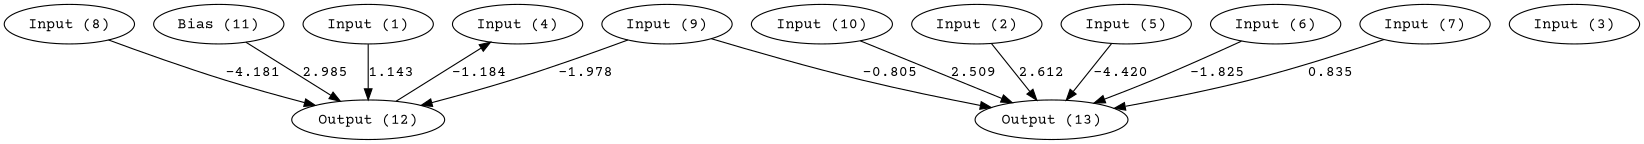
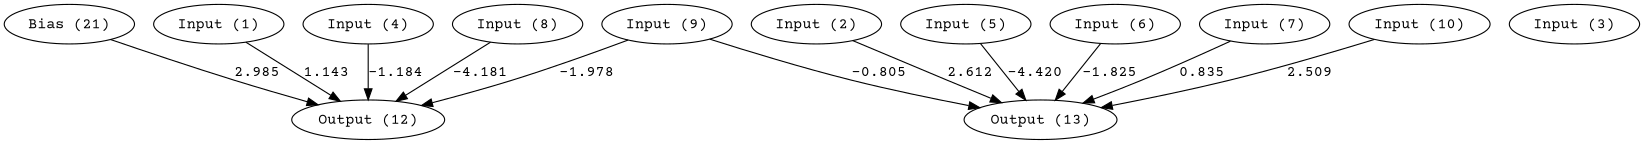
(219, 24) -> (69, 24)
(439, 75) -> (368, 66)
